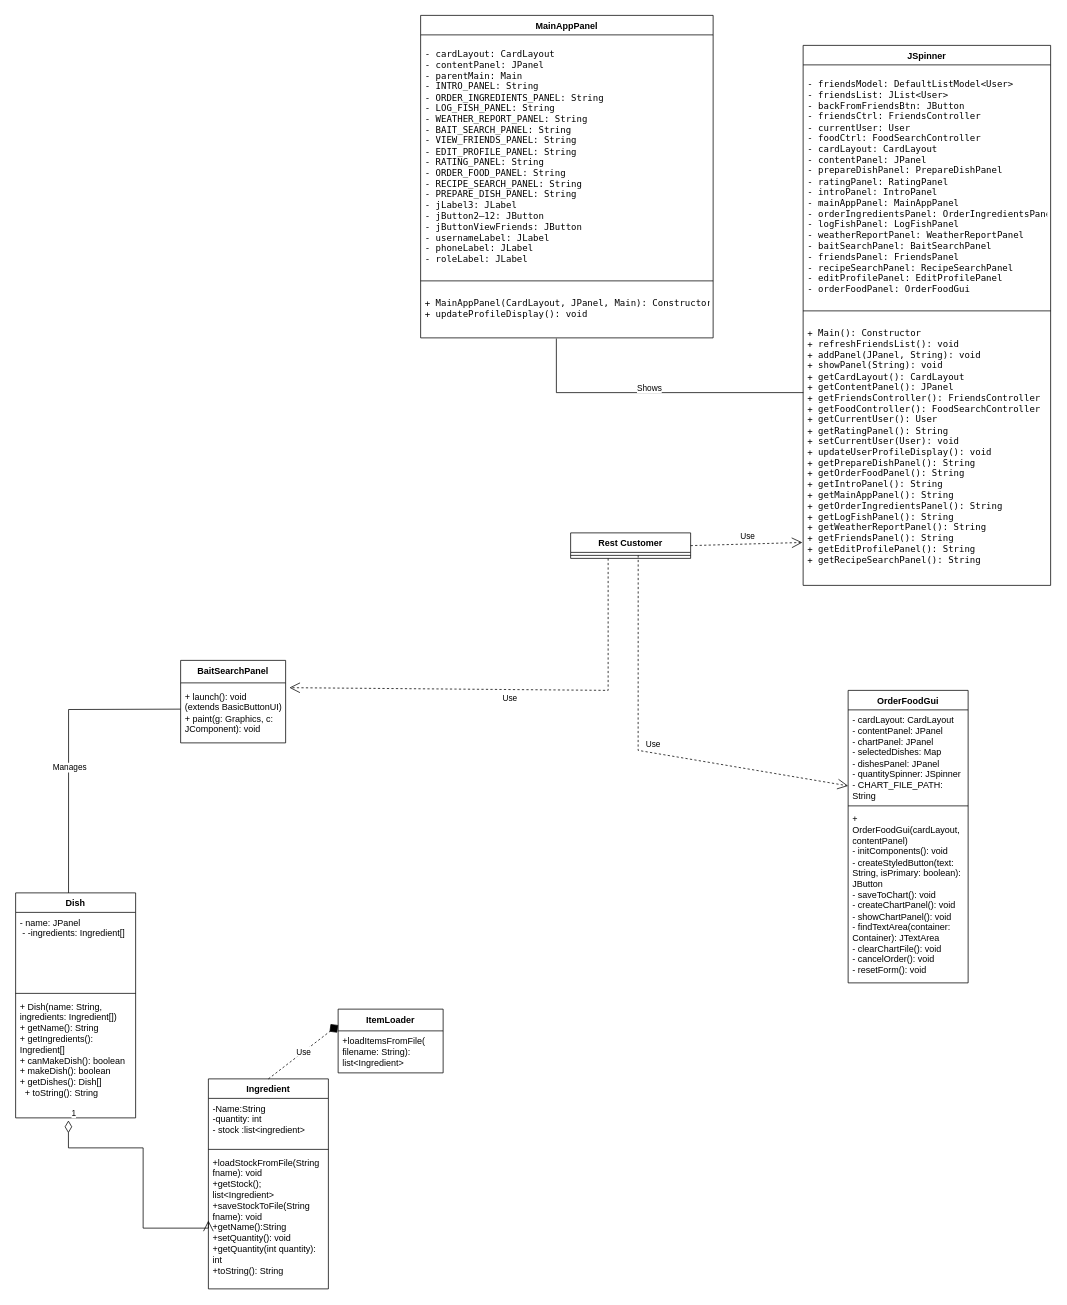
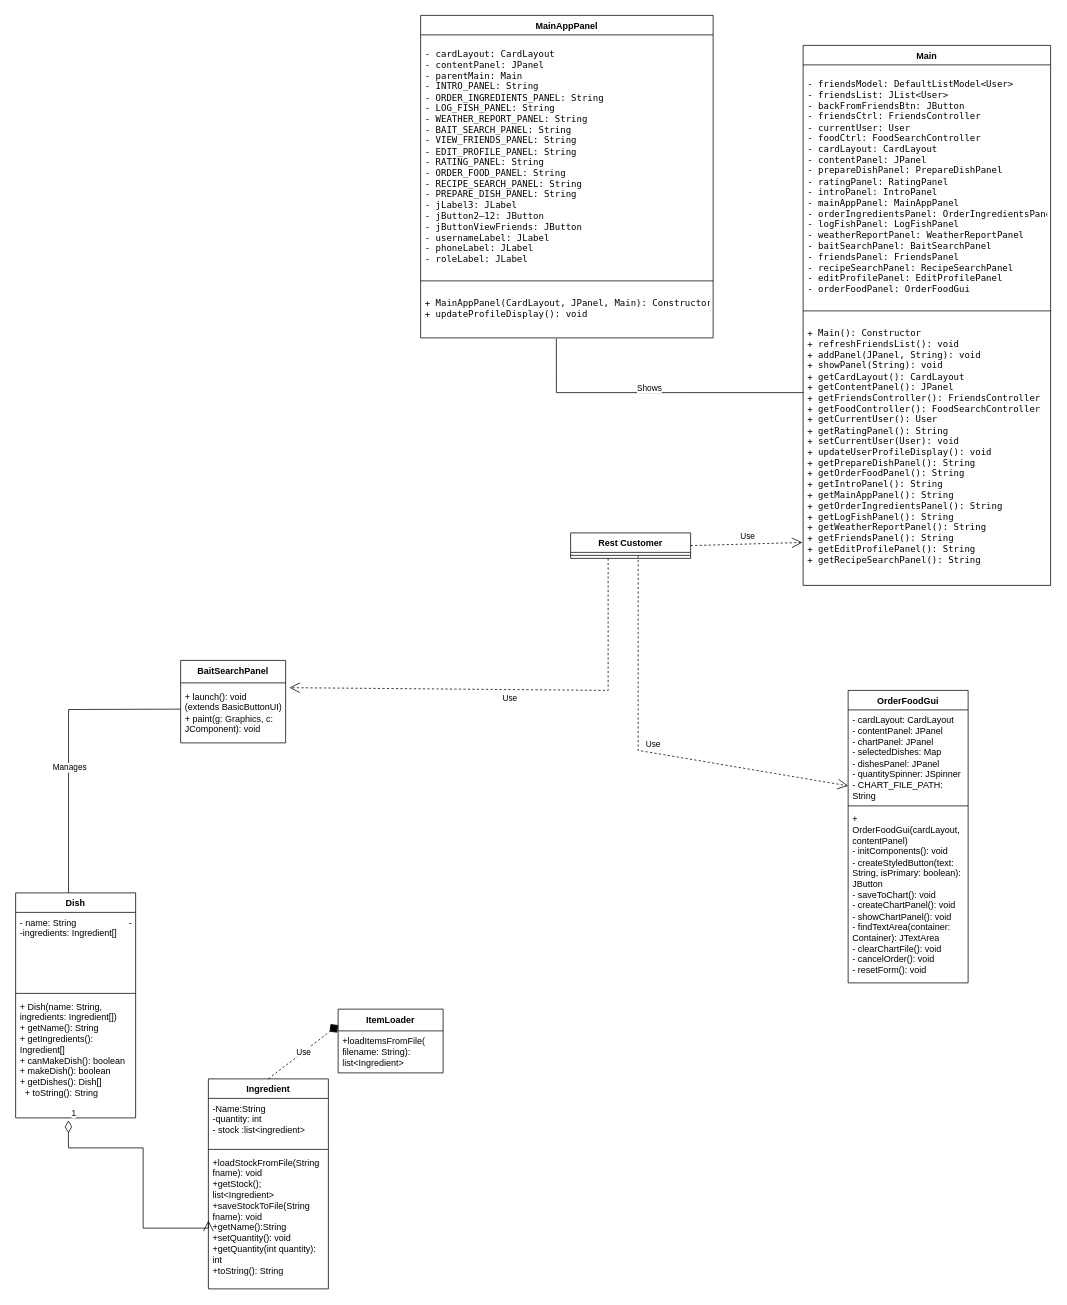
(927, 56) -> (927, 56)
(76, 934) -> (76, 934)
